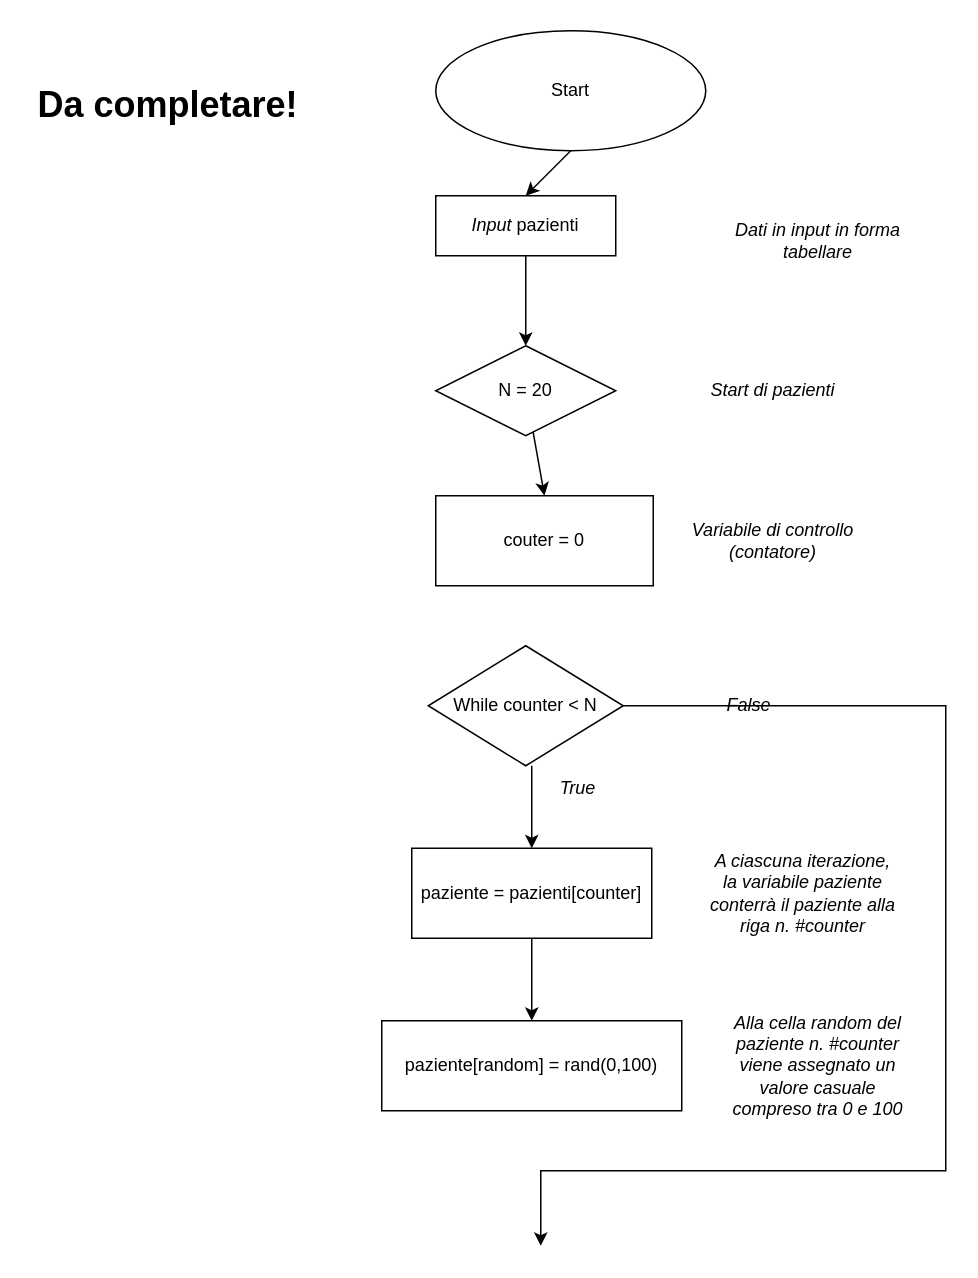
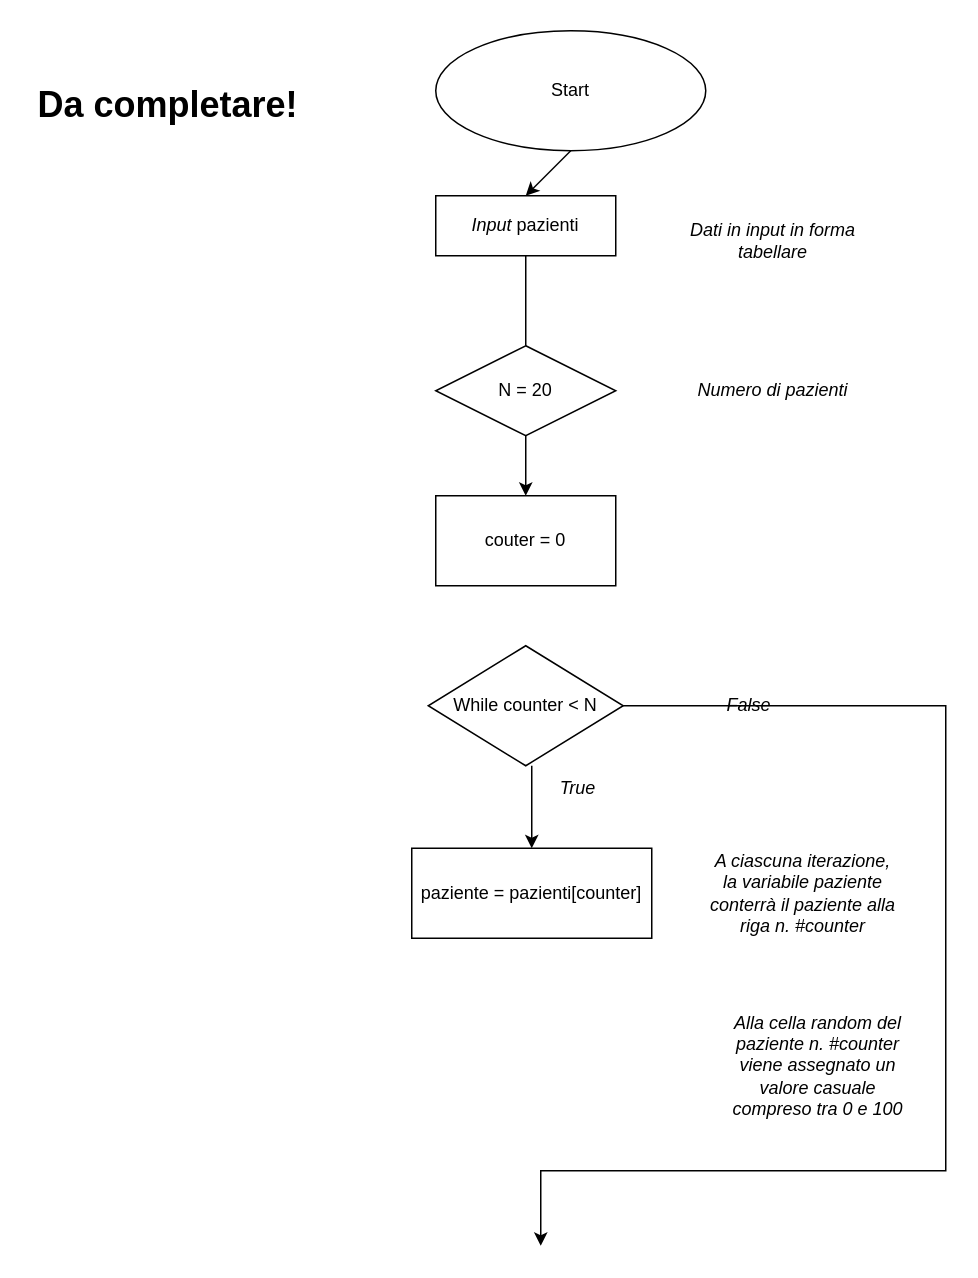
(818, 241) -> (773, 241)
(526, 334) -> (526, 338)
(773, 391) -> (773, 391)
(545, 541) -> (526, 541)
(773, 541) -> none
(532, 975) -> none
(532, 1066) -> none
